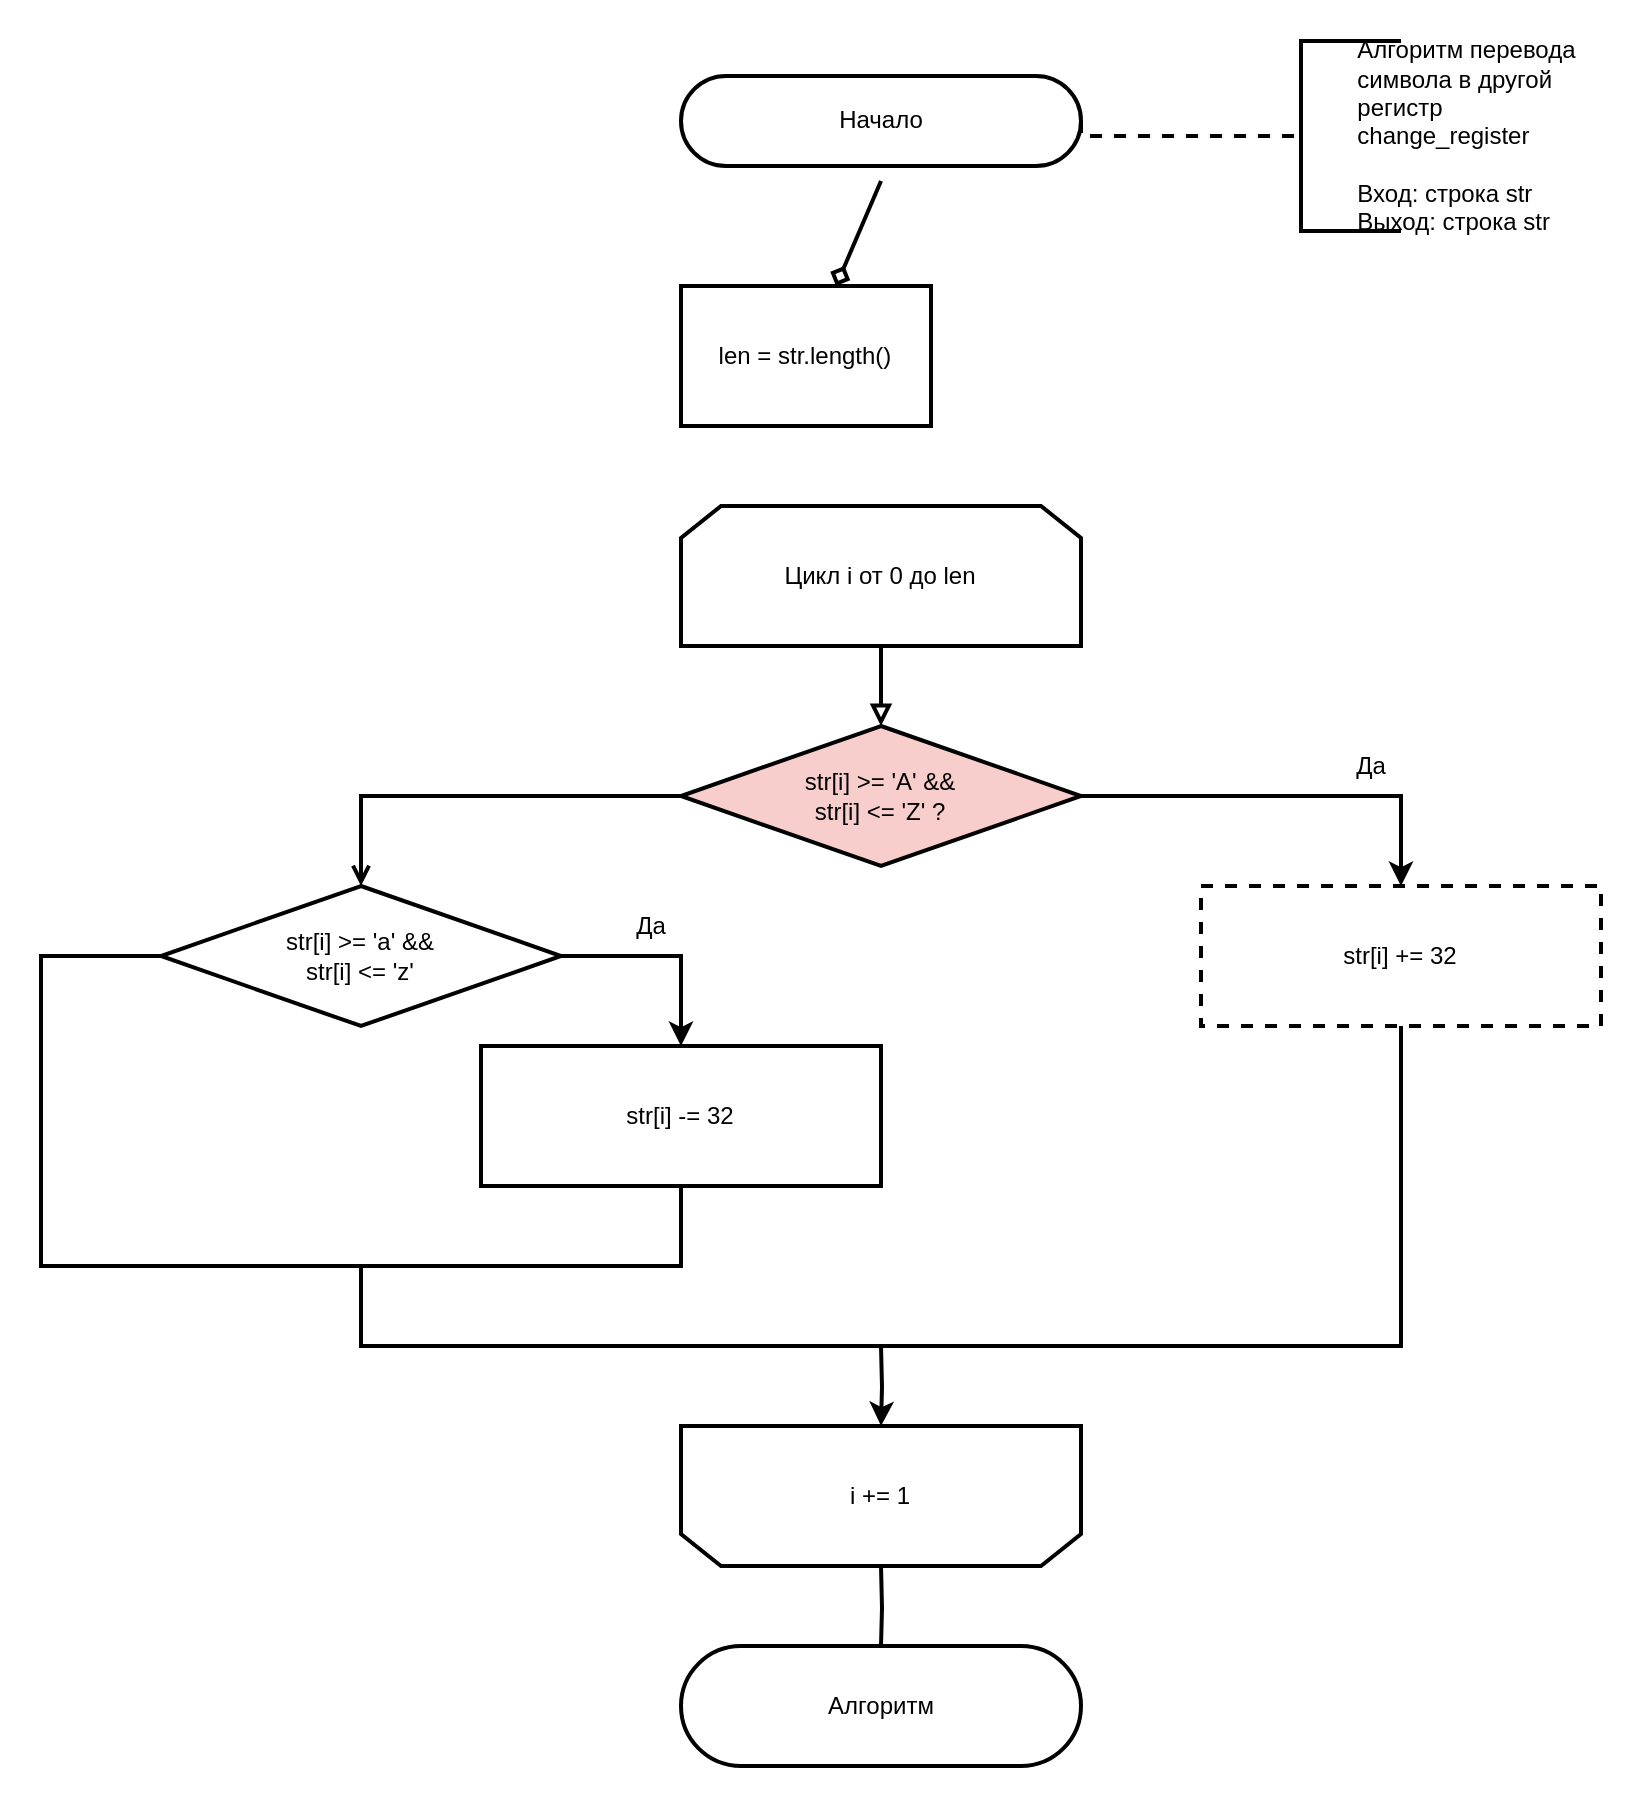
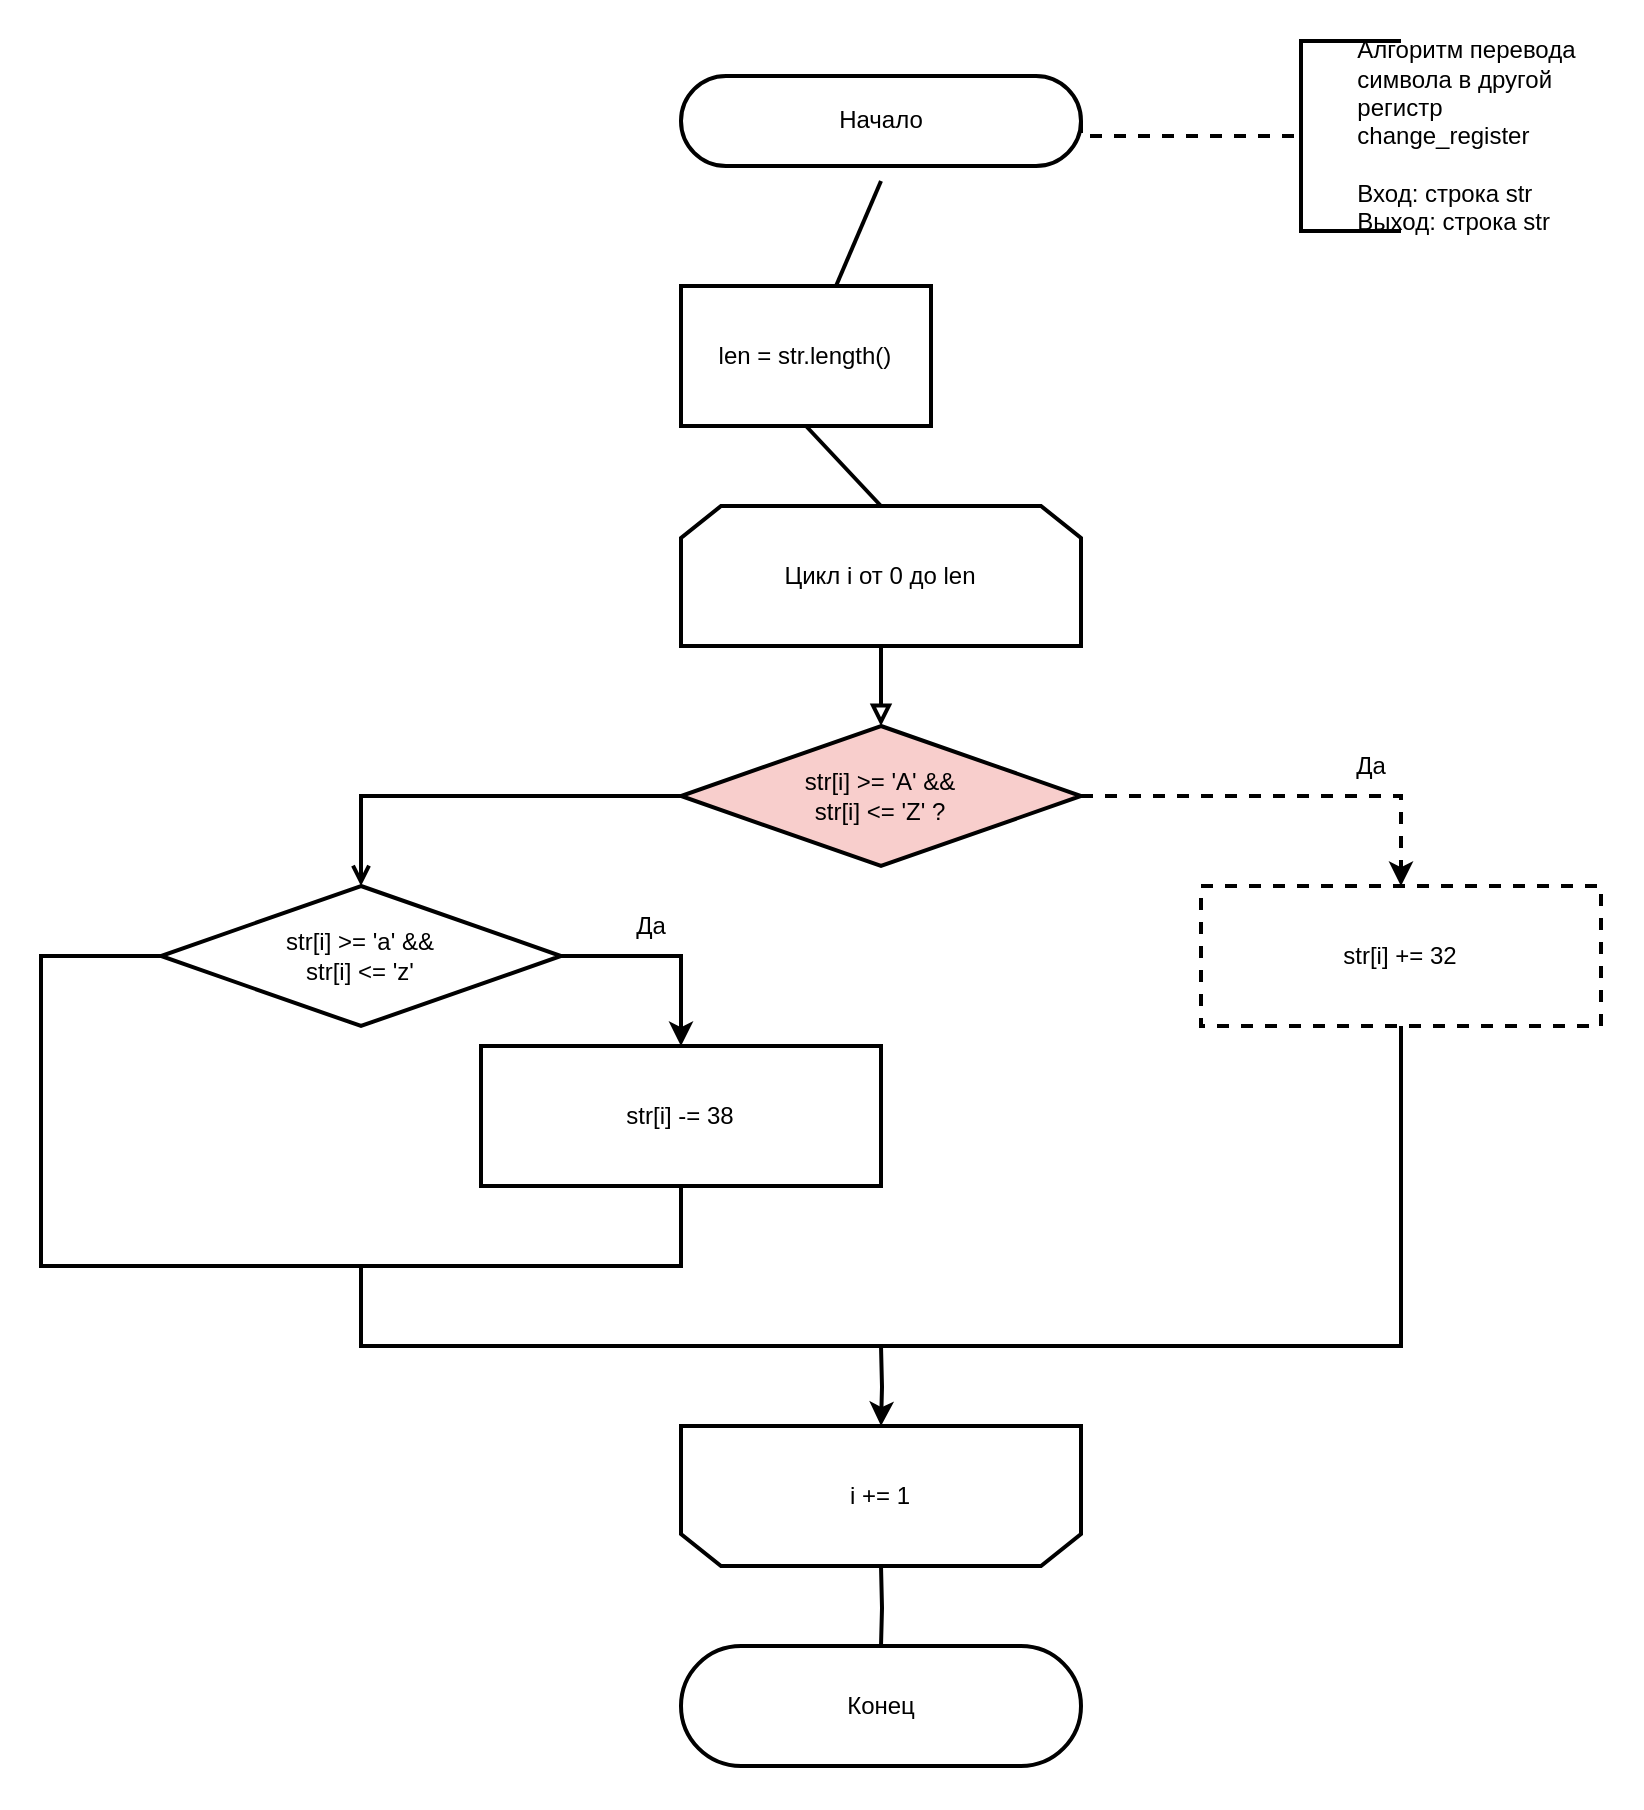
(844, 268) -> (841, 275)
none -> (843, 466)
(1098, 796) -> (1098, 796)
(681, 1117) -> (681, 1117)
(882, 1707) -> (882, 1707)
